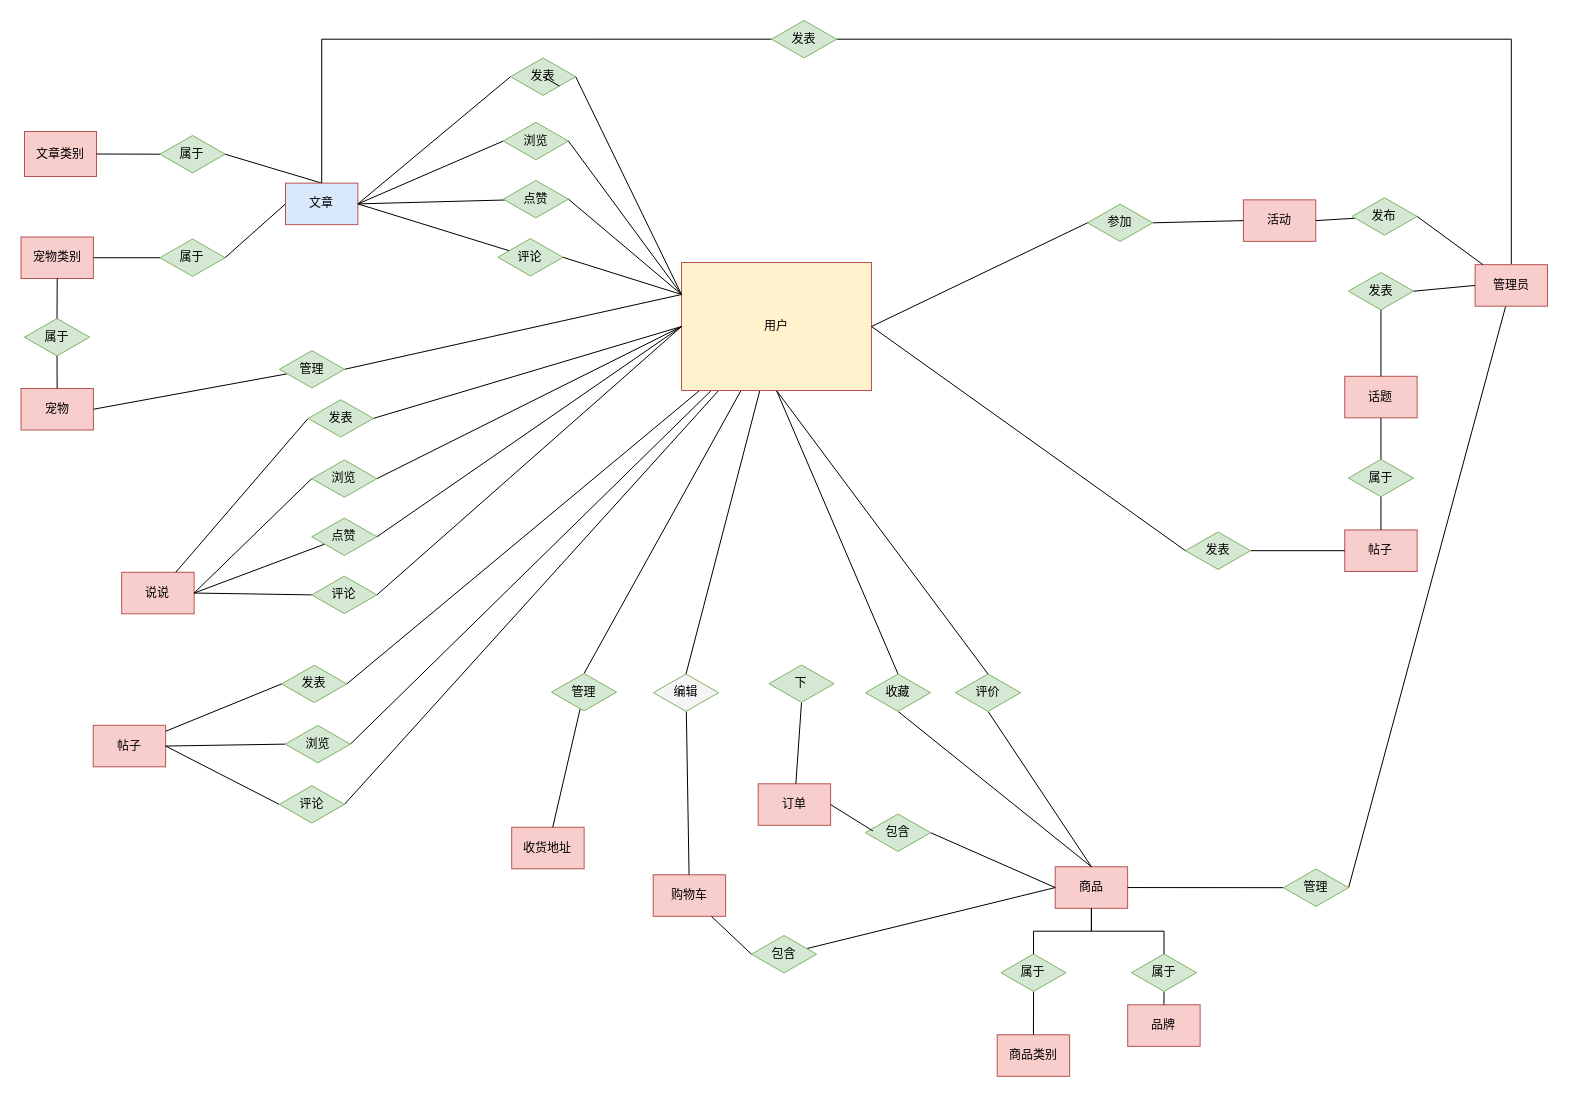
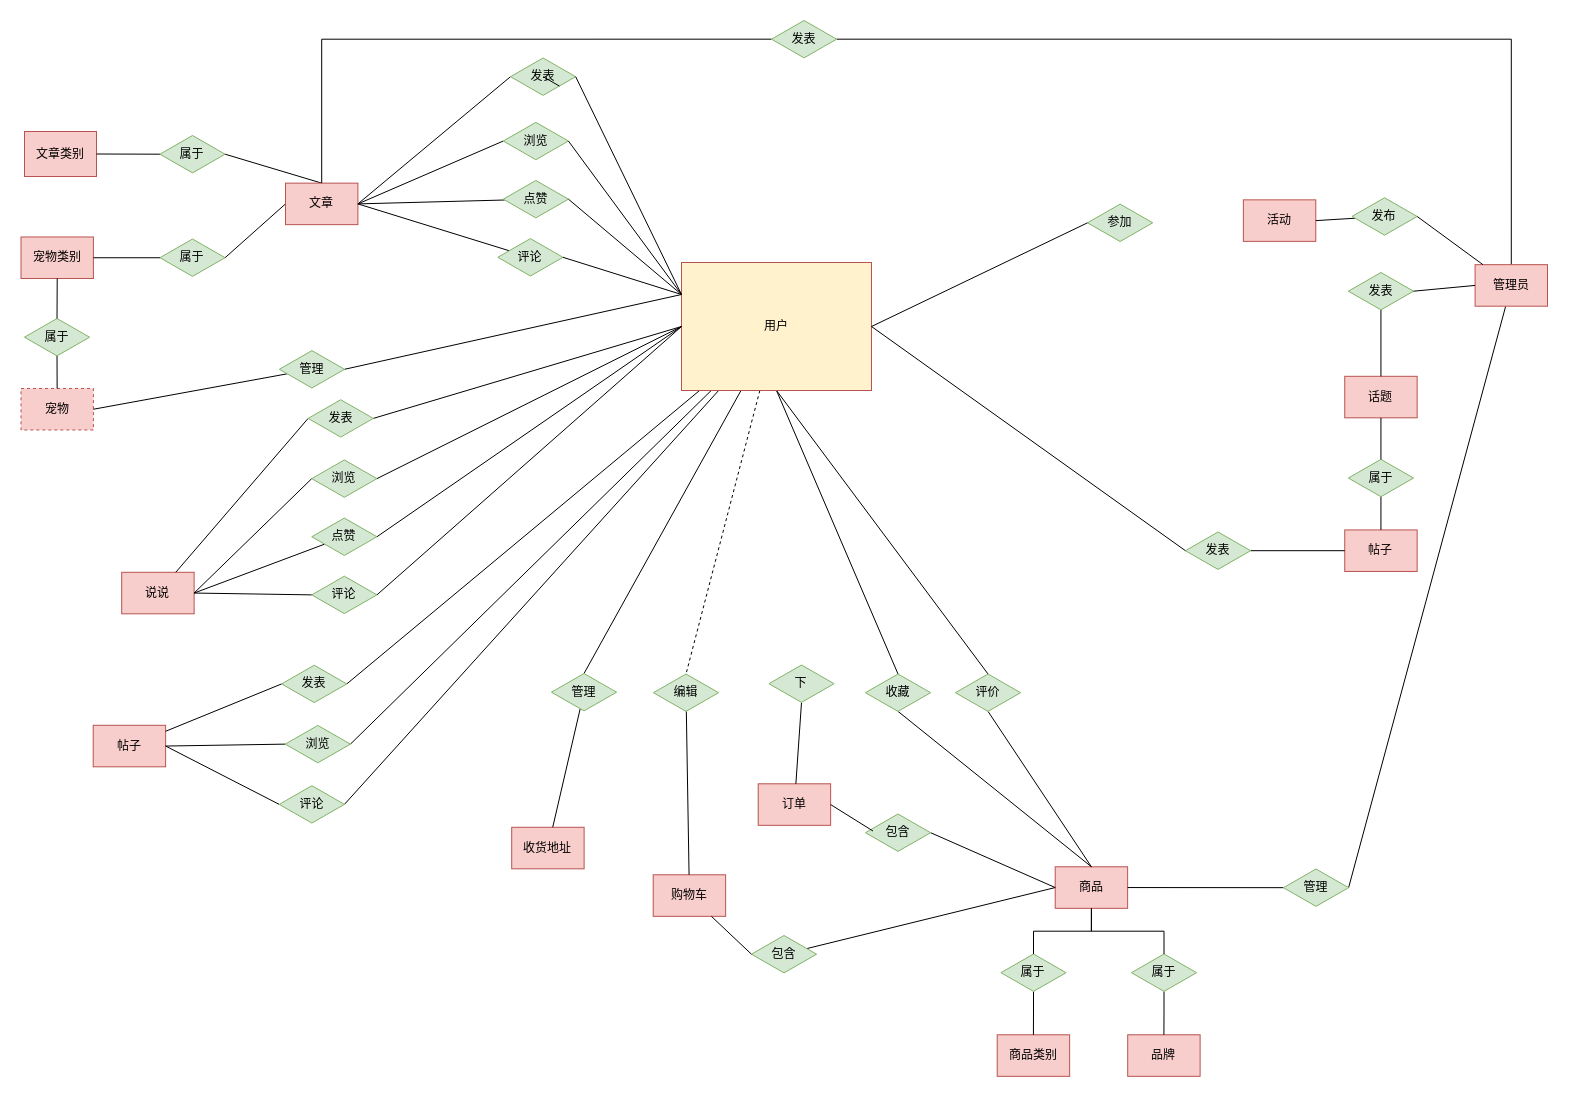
(322, 204) -> (322, 204)
(1198, 222) -> none
(57, 409) -> (57, 409)
(723, 533) -> (723, 533)
(686, 693) -> (686, 693)
(1164, 1026) -> (1164, 1056)
